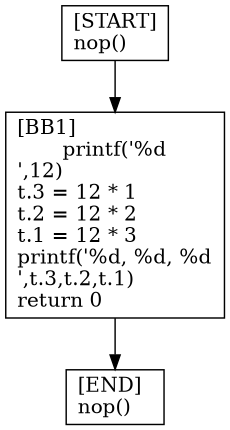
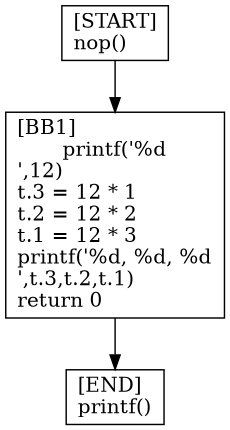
(115, 397) -> (115, 397)
